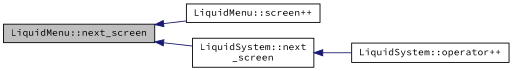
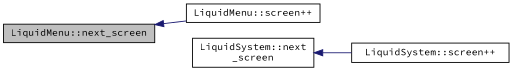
(178, 44) -> none
(430, 53) -> (430, 53)
